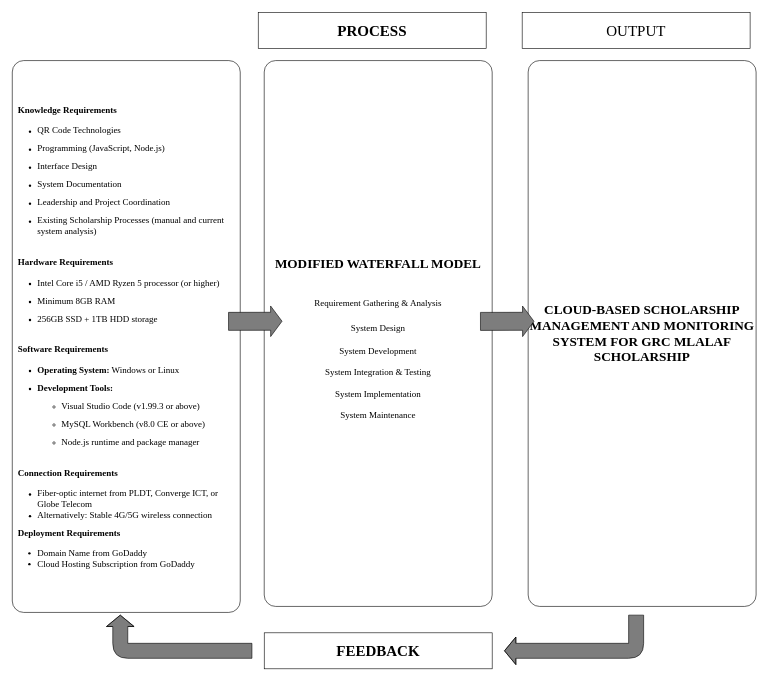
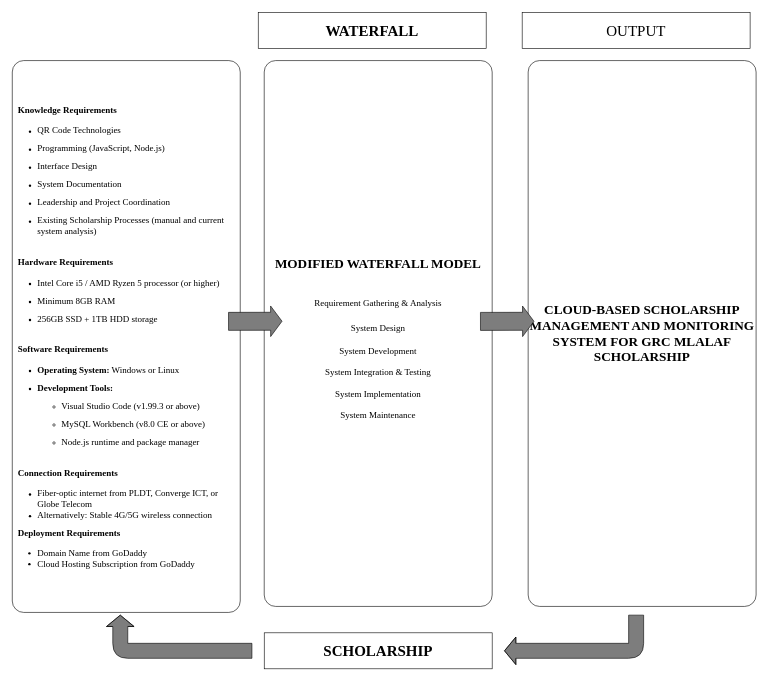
(372, 30) -> (372, 30)
(378, 651) -> (378, 651)
